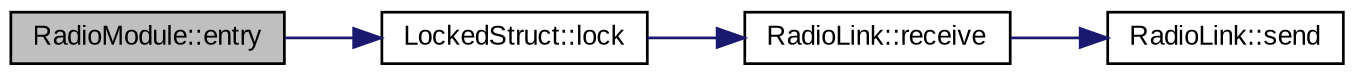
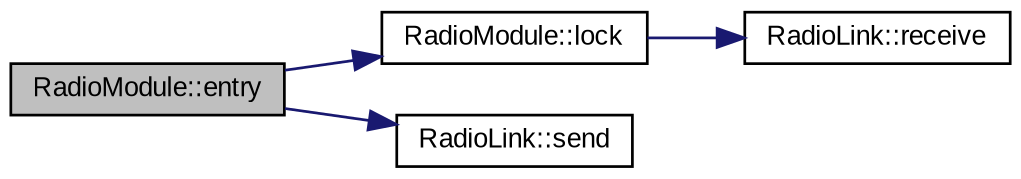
(515, 38) -> (515, 38)
(1045, 38) -> (327, 115)
